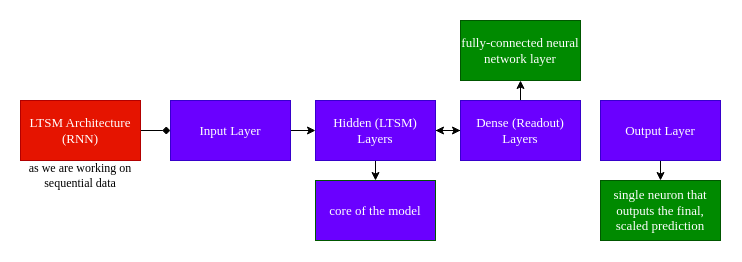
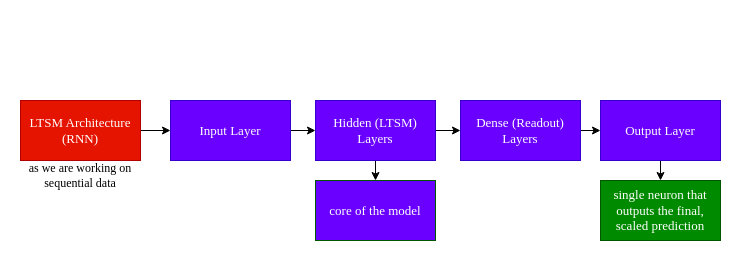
(521, 51) -> none
(521, 94) -> none
(162, 131) -> (162, 131)
(459, 131) -> (587, 131)
